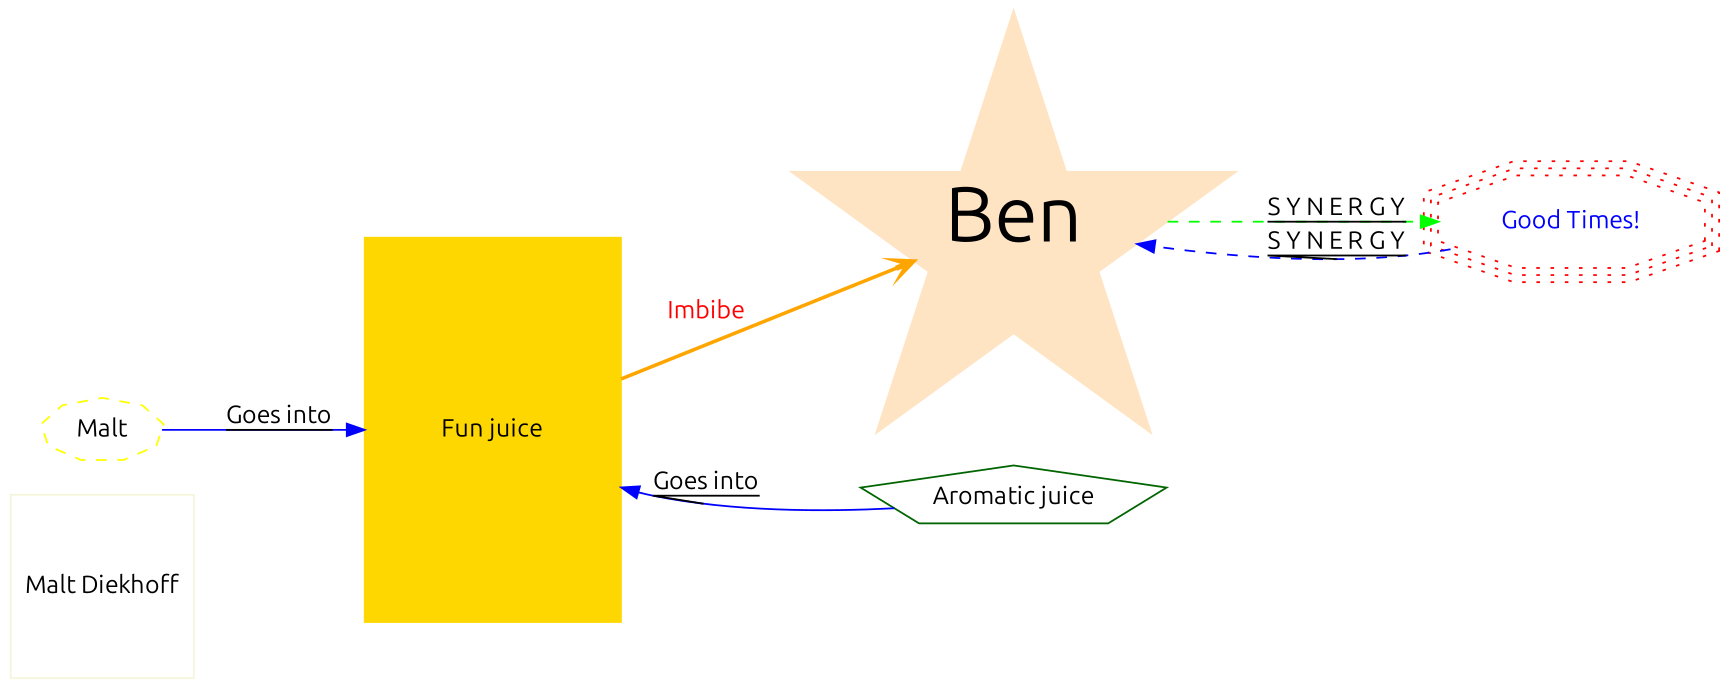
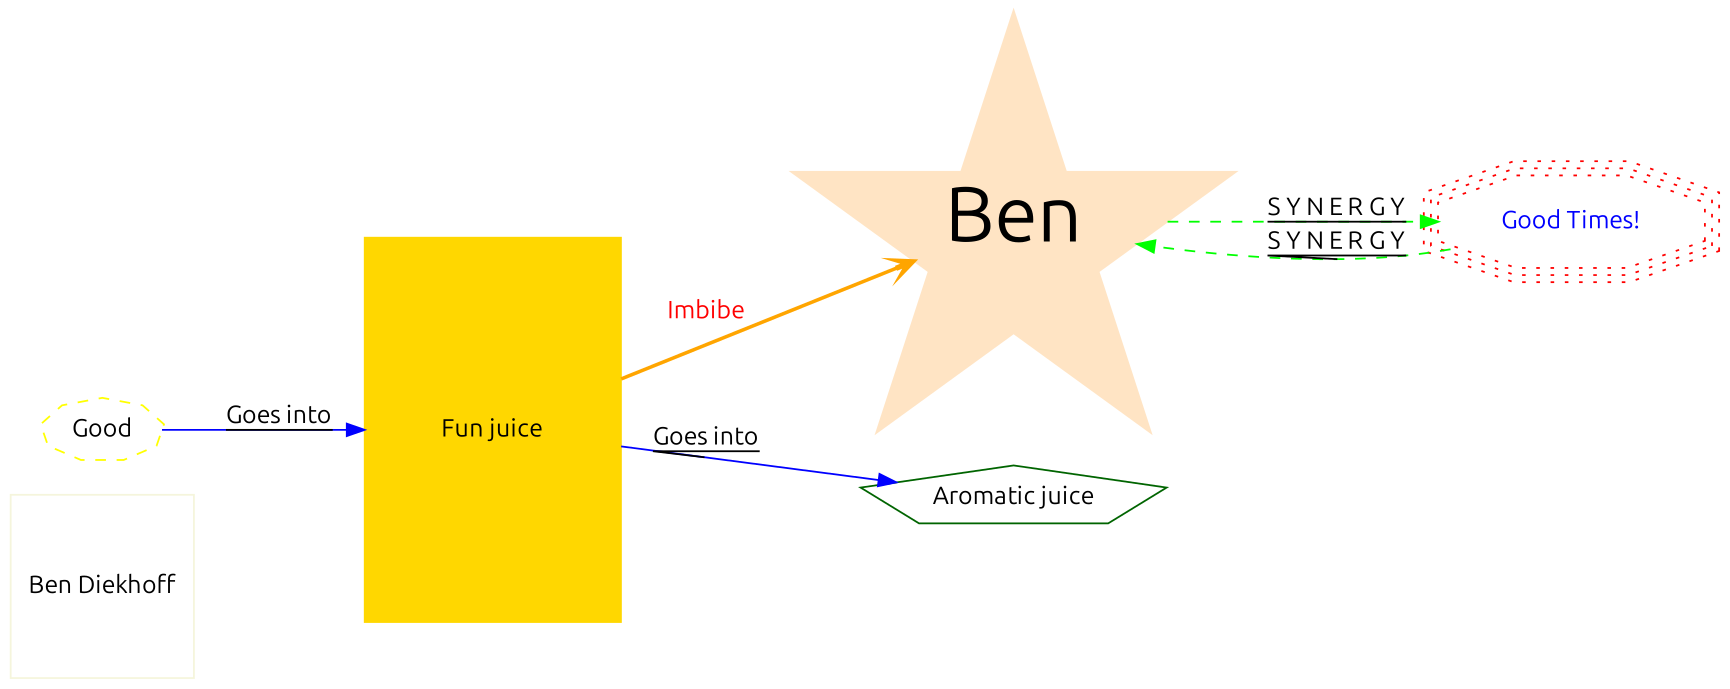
(1303, 259) -> (1303, 259)
(102, 430) -> (102, 430)
(766, 509) -> (750, 463)
(102, 586) -> (102, 586)
